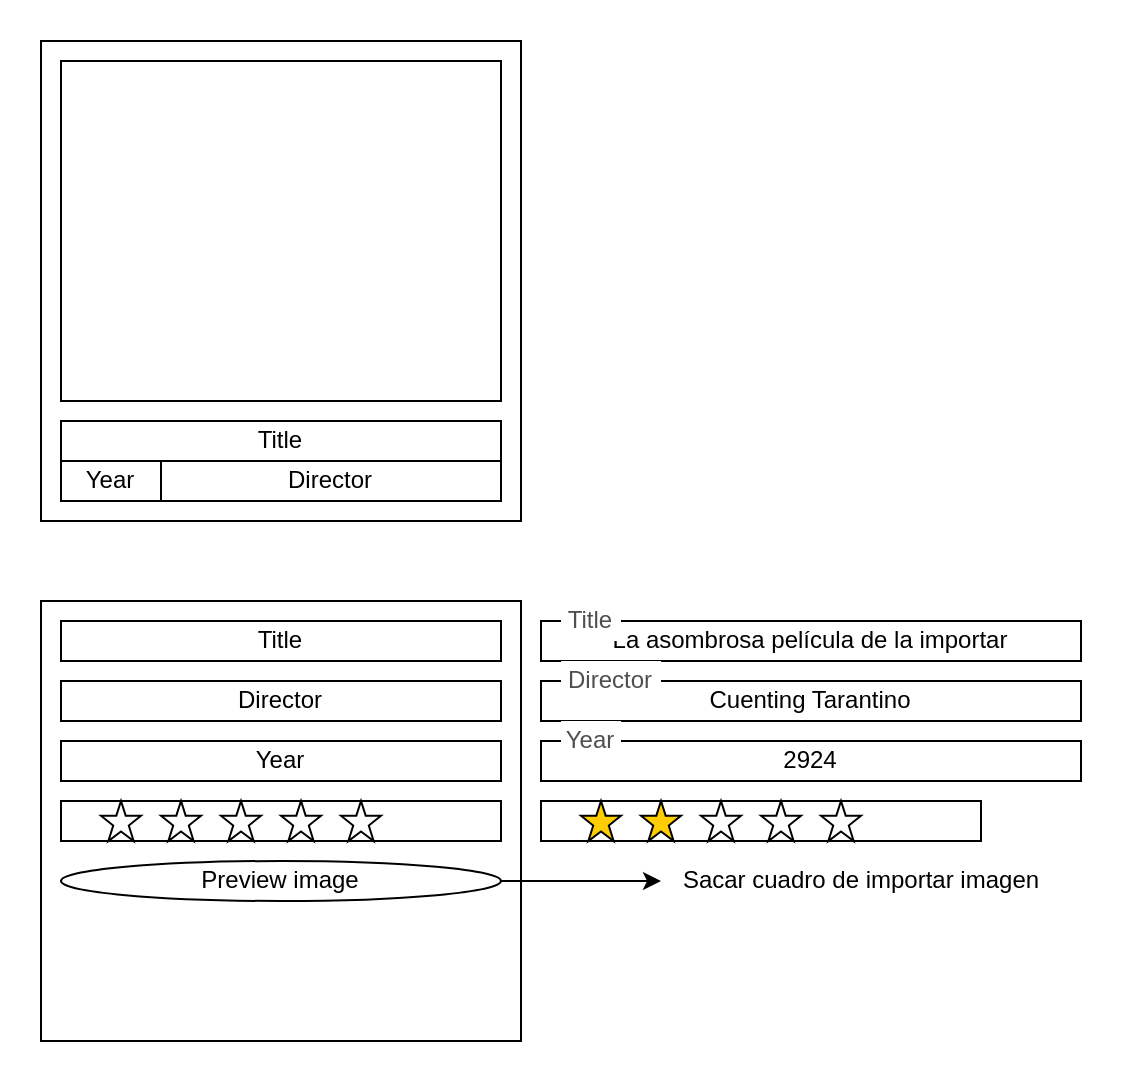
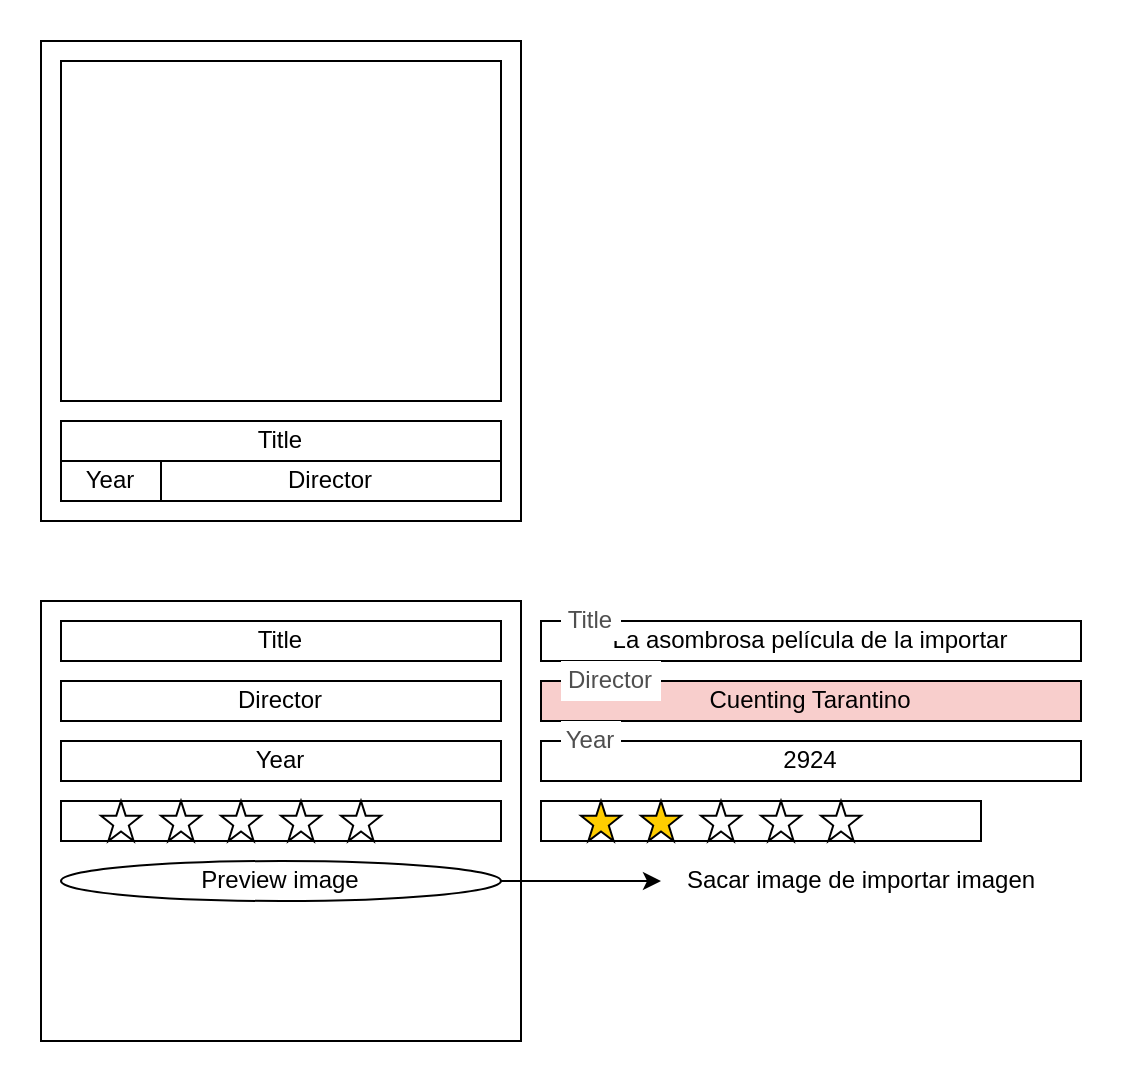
(811, 701) -> (811, 701)
(862, 881) -> (862, 881)
